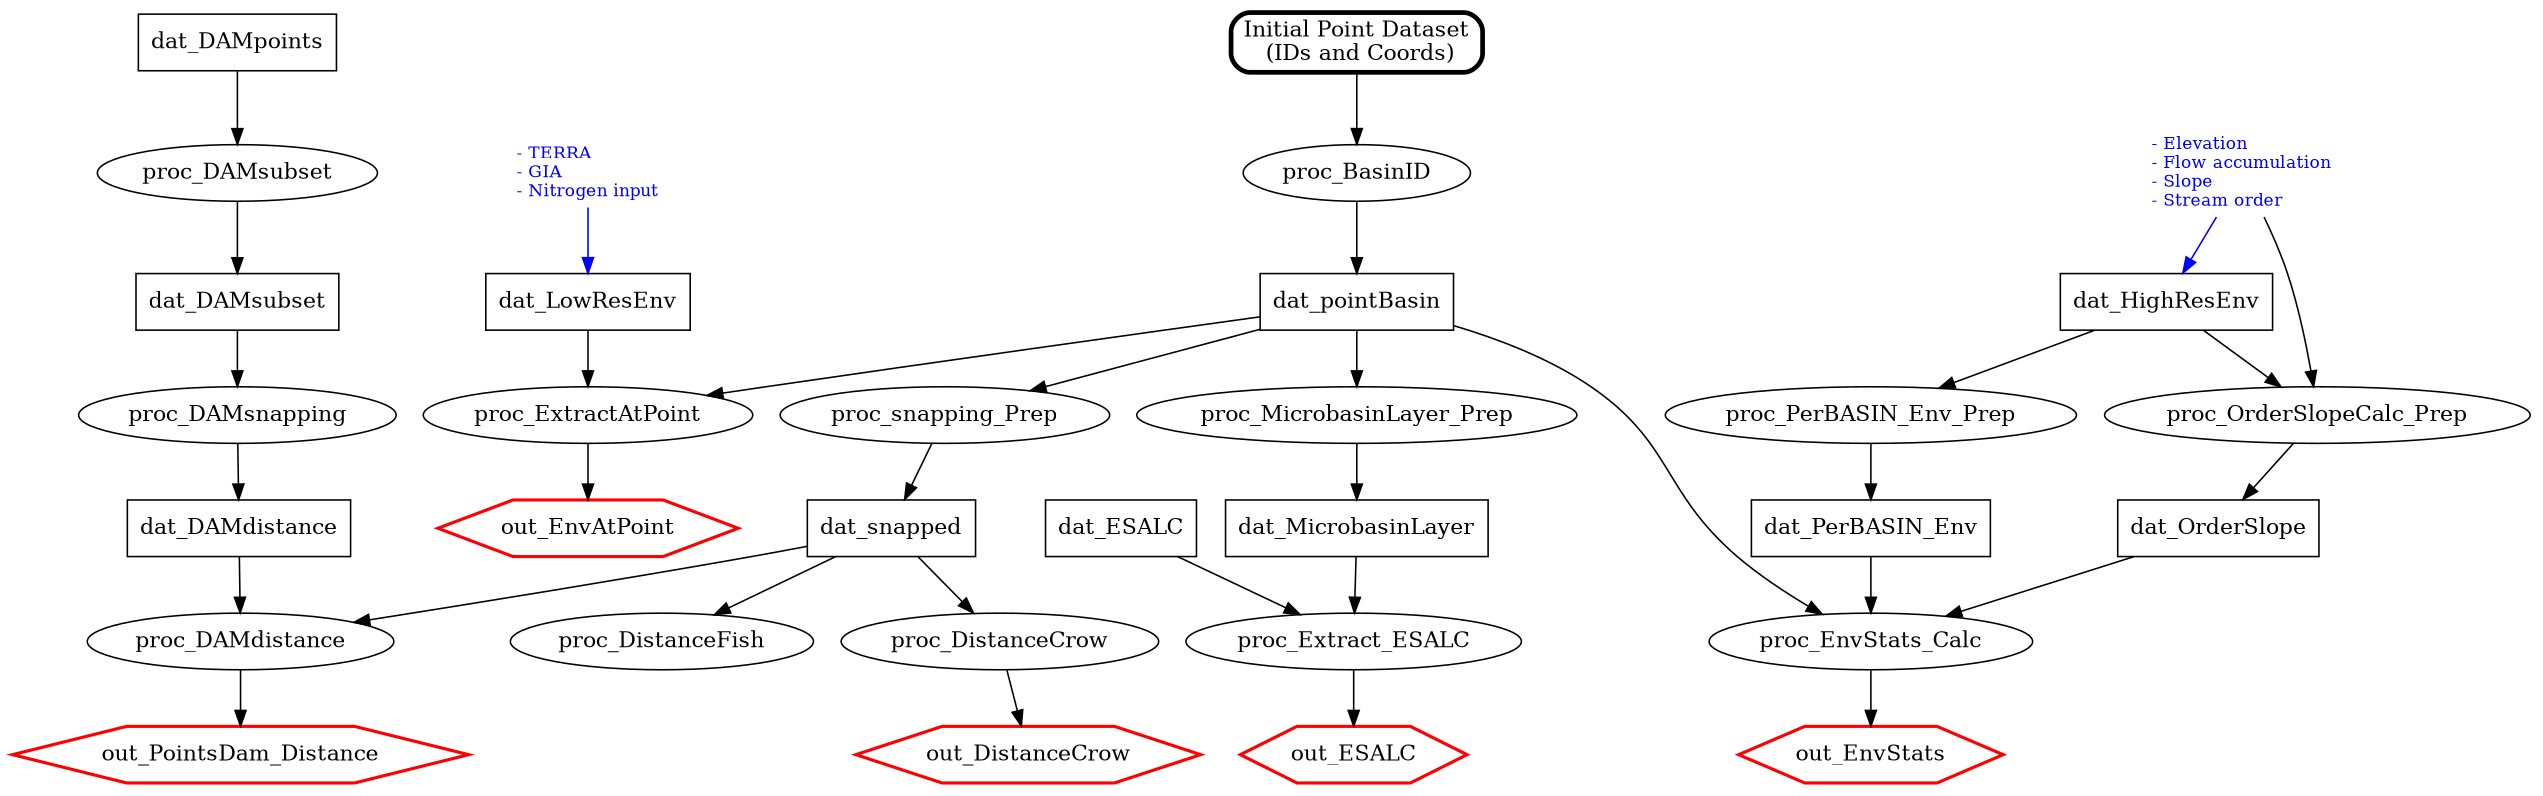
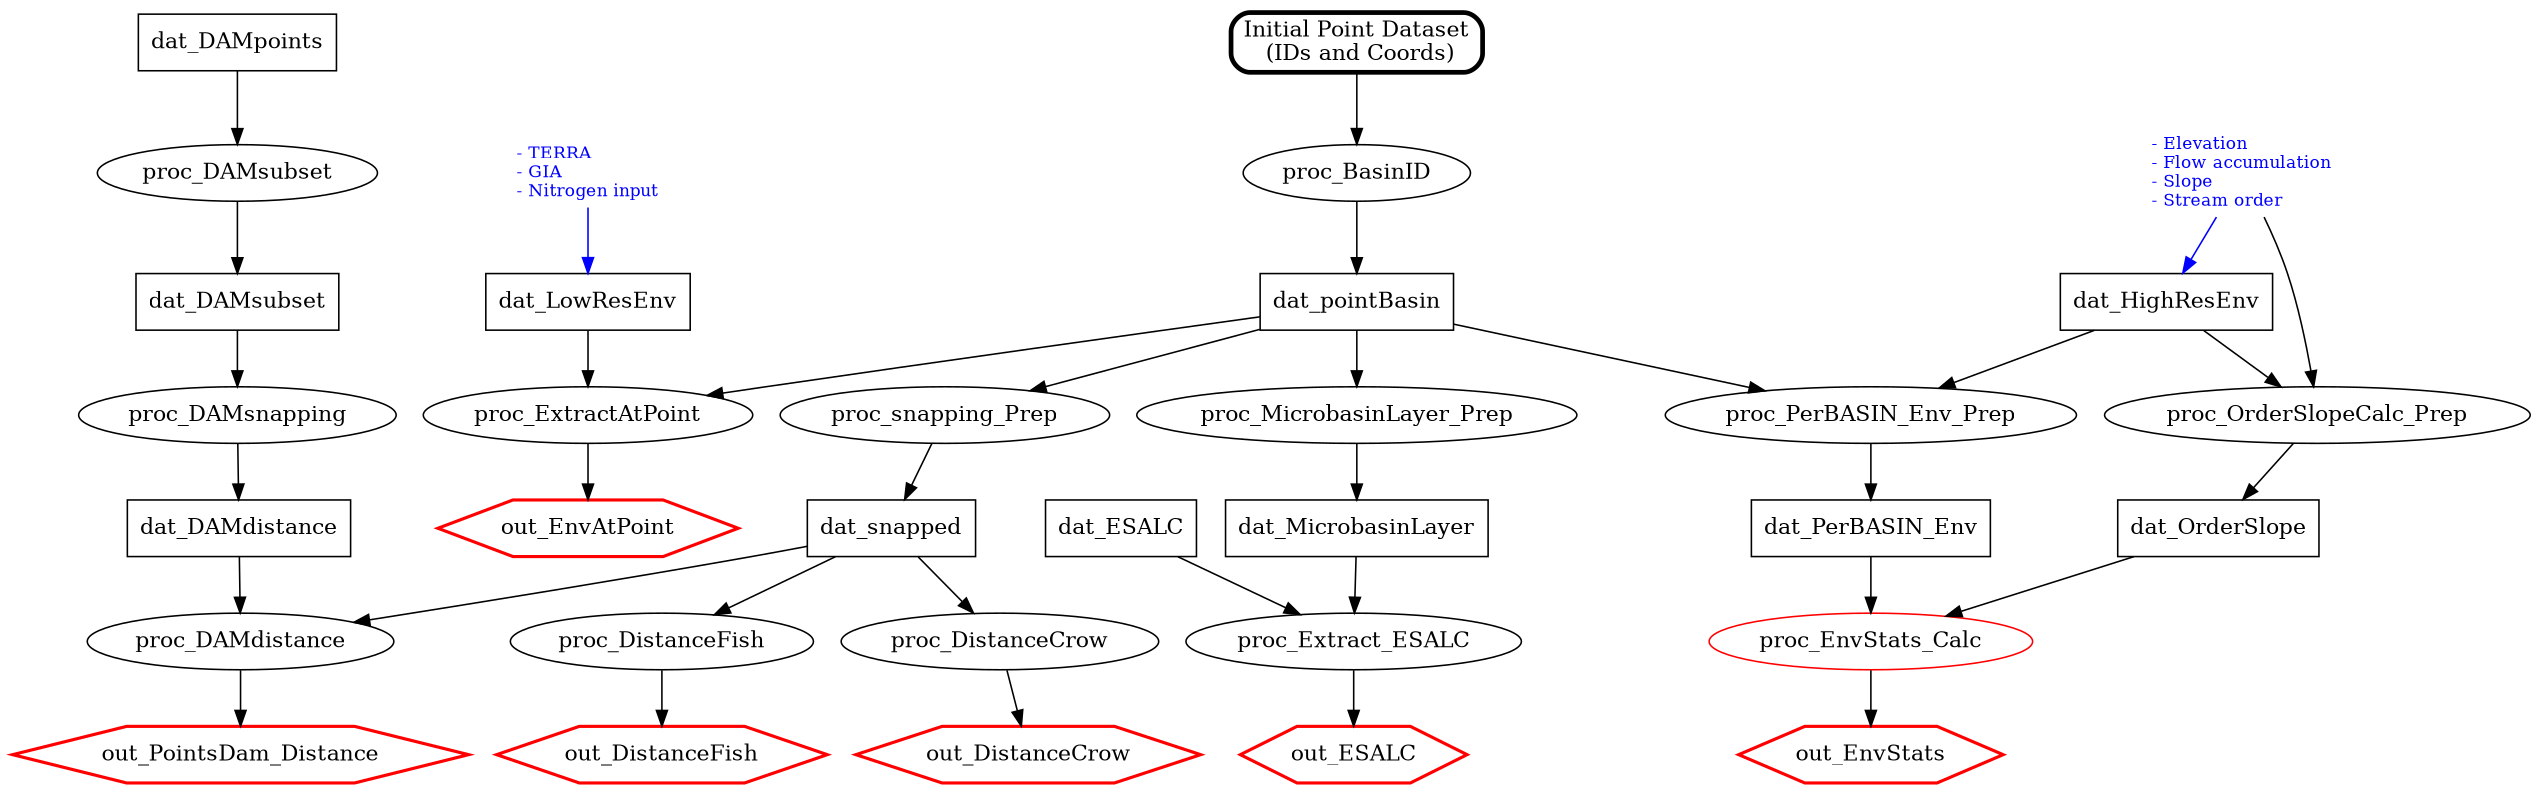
(1649, 442) -> (1601, 356)
(1871, 641) -> (1871, 641)
none -> (662, 755)
